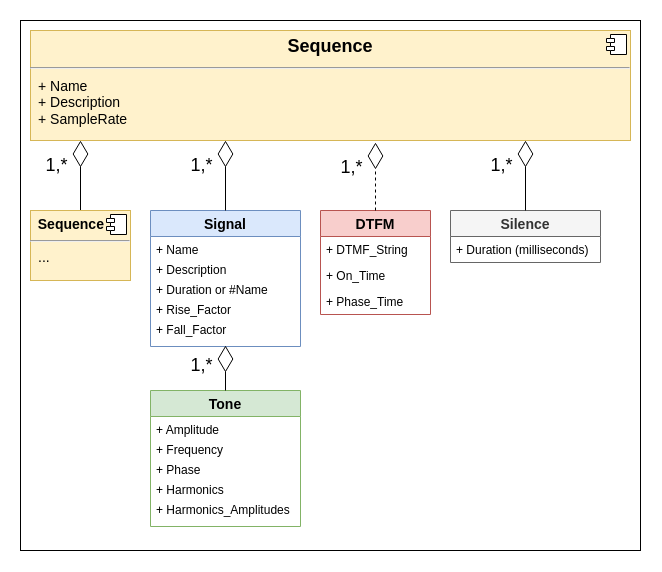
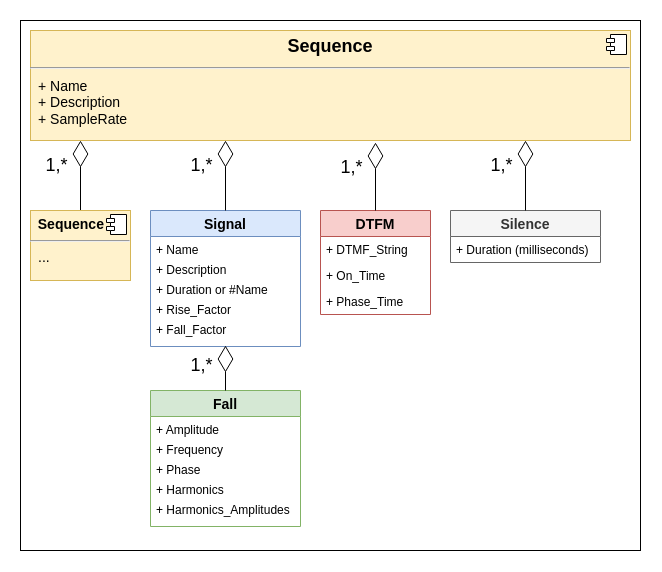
(376, 189) -> (376, 189)
(225, 404) -> (225, 404)
